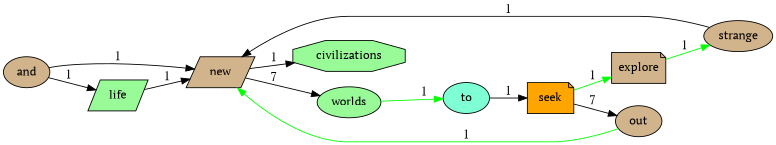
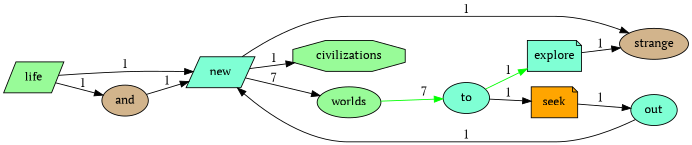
(476, 16) -> (428, 16)
(684, 54) -> (597, 51)
(639, 68) -> (554, 56)
(221, 72) -> (221, 72)
(68, 83) -> (75, 88)
(589, 85) -> (502, 81)
(424, 92) -> (424, 92)
(593, 101) -> (600, 98)
(639, 121) -> (654, 110)
(426, 142) -> (435, 142)
